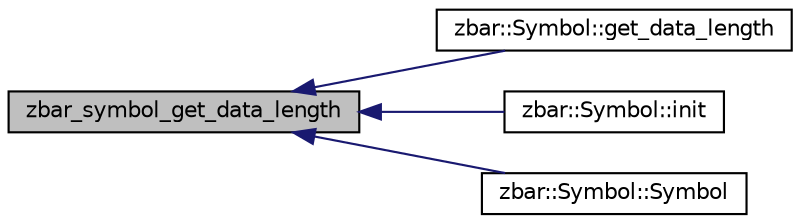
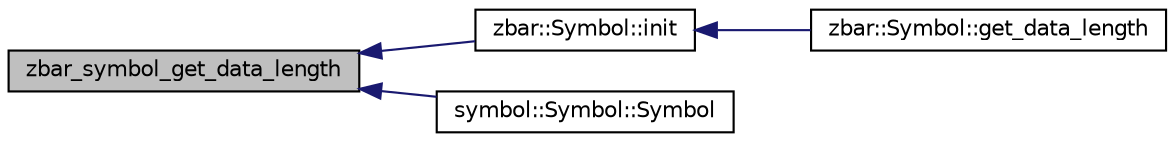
(410, 69) -> (764, 30)
(614, 194) -> (585, 112)
